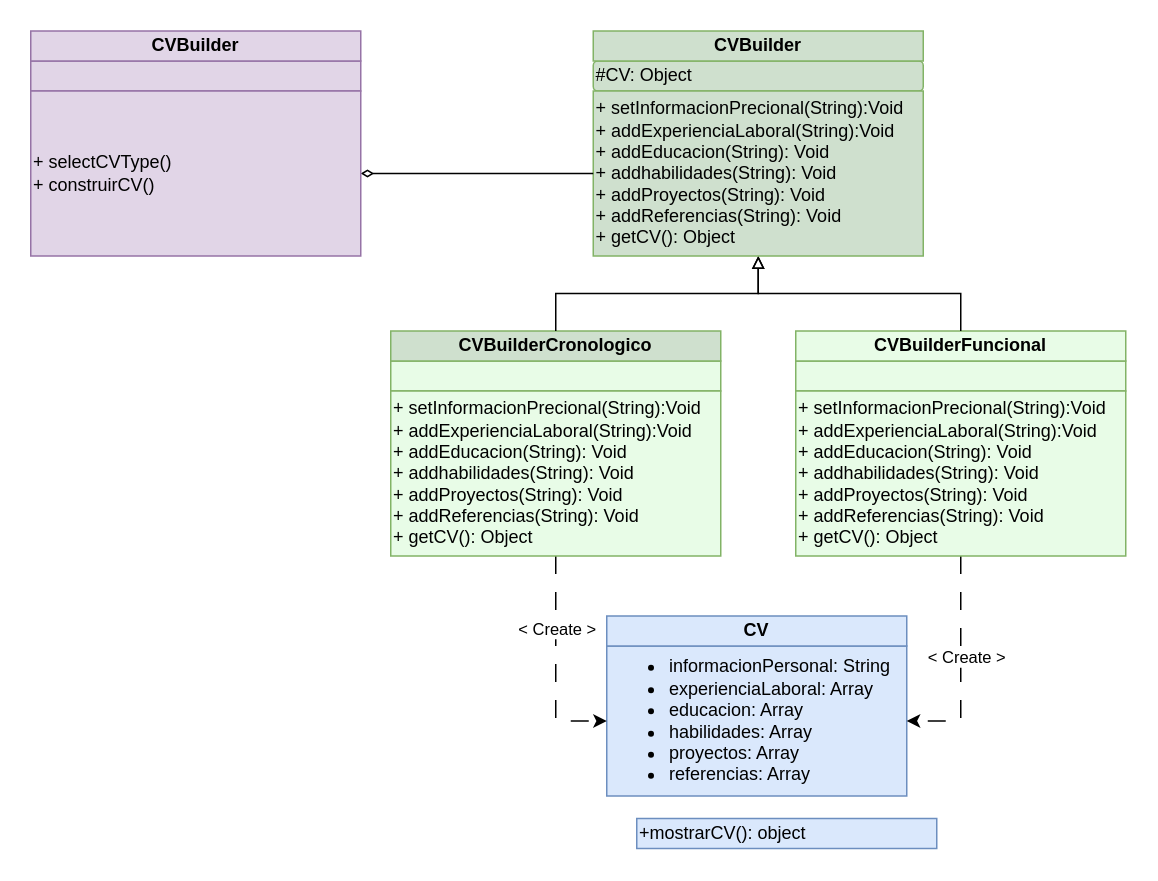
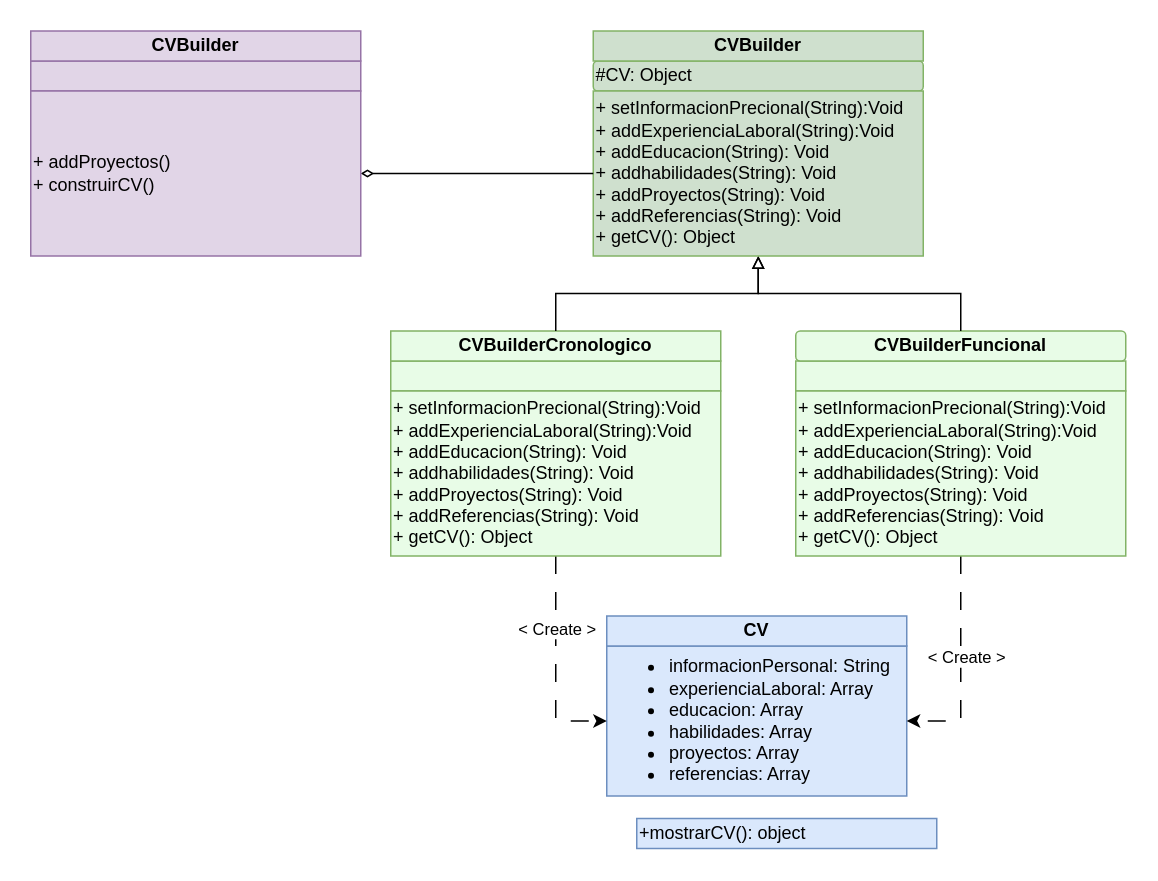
(110, 173) -> (112, 173)
(556, 346) -> (556, 346)
(961, 346) -> (961, 346)
